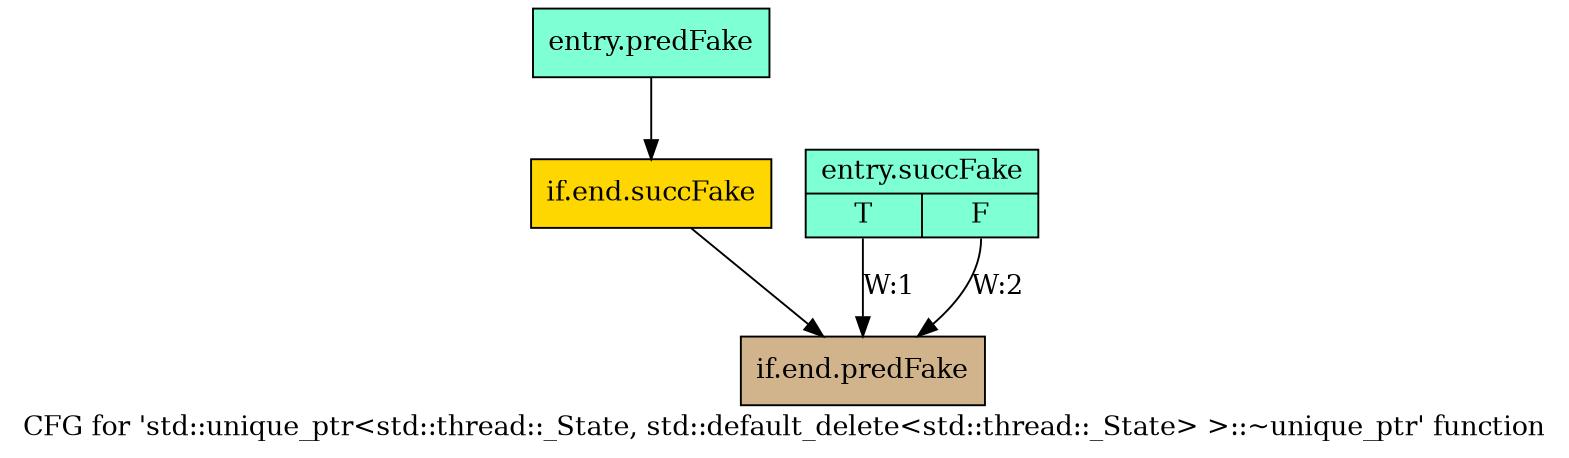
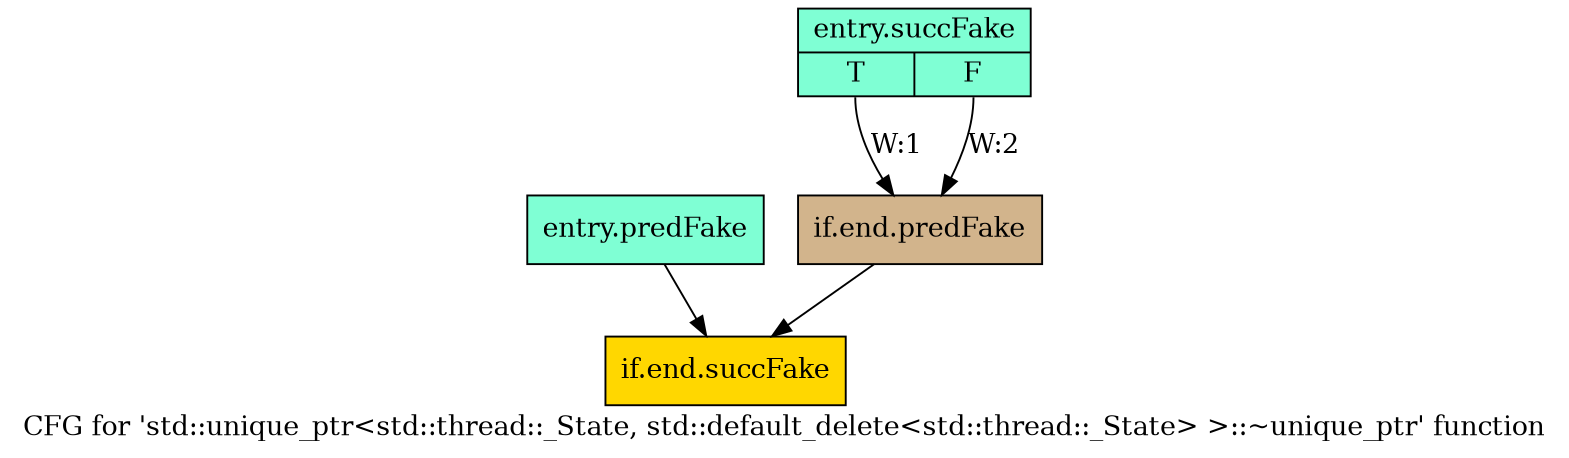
(750, 276) -> (831, 295)
